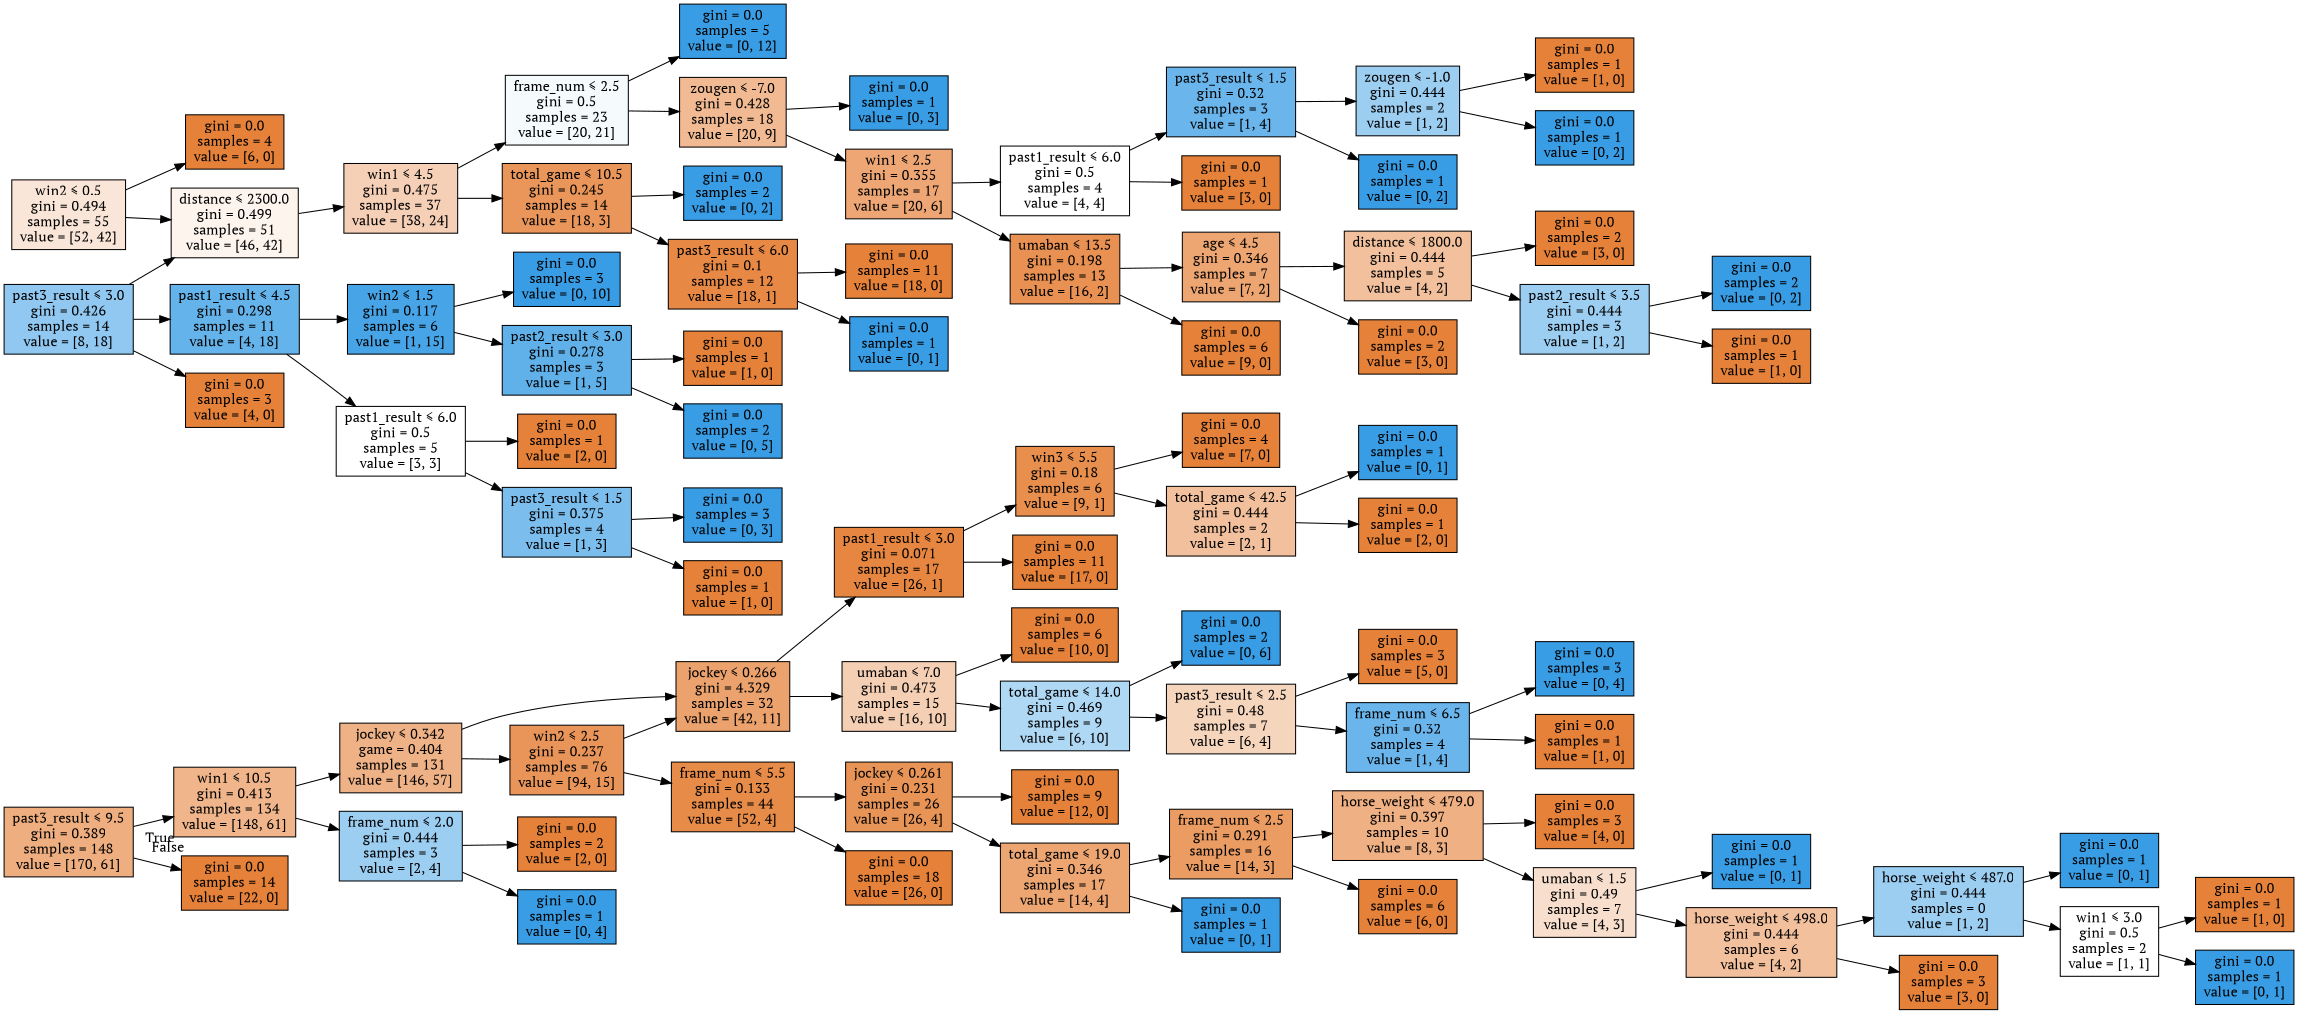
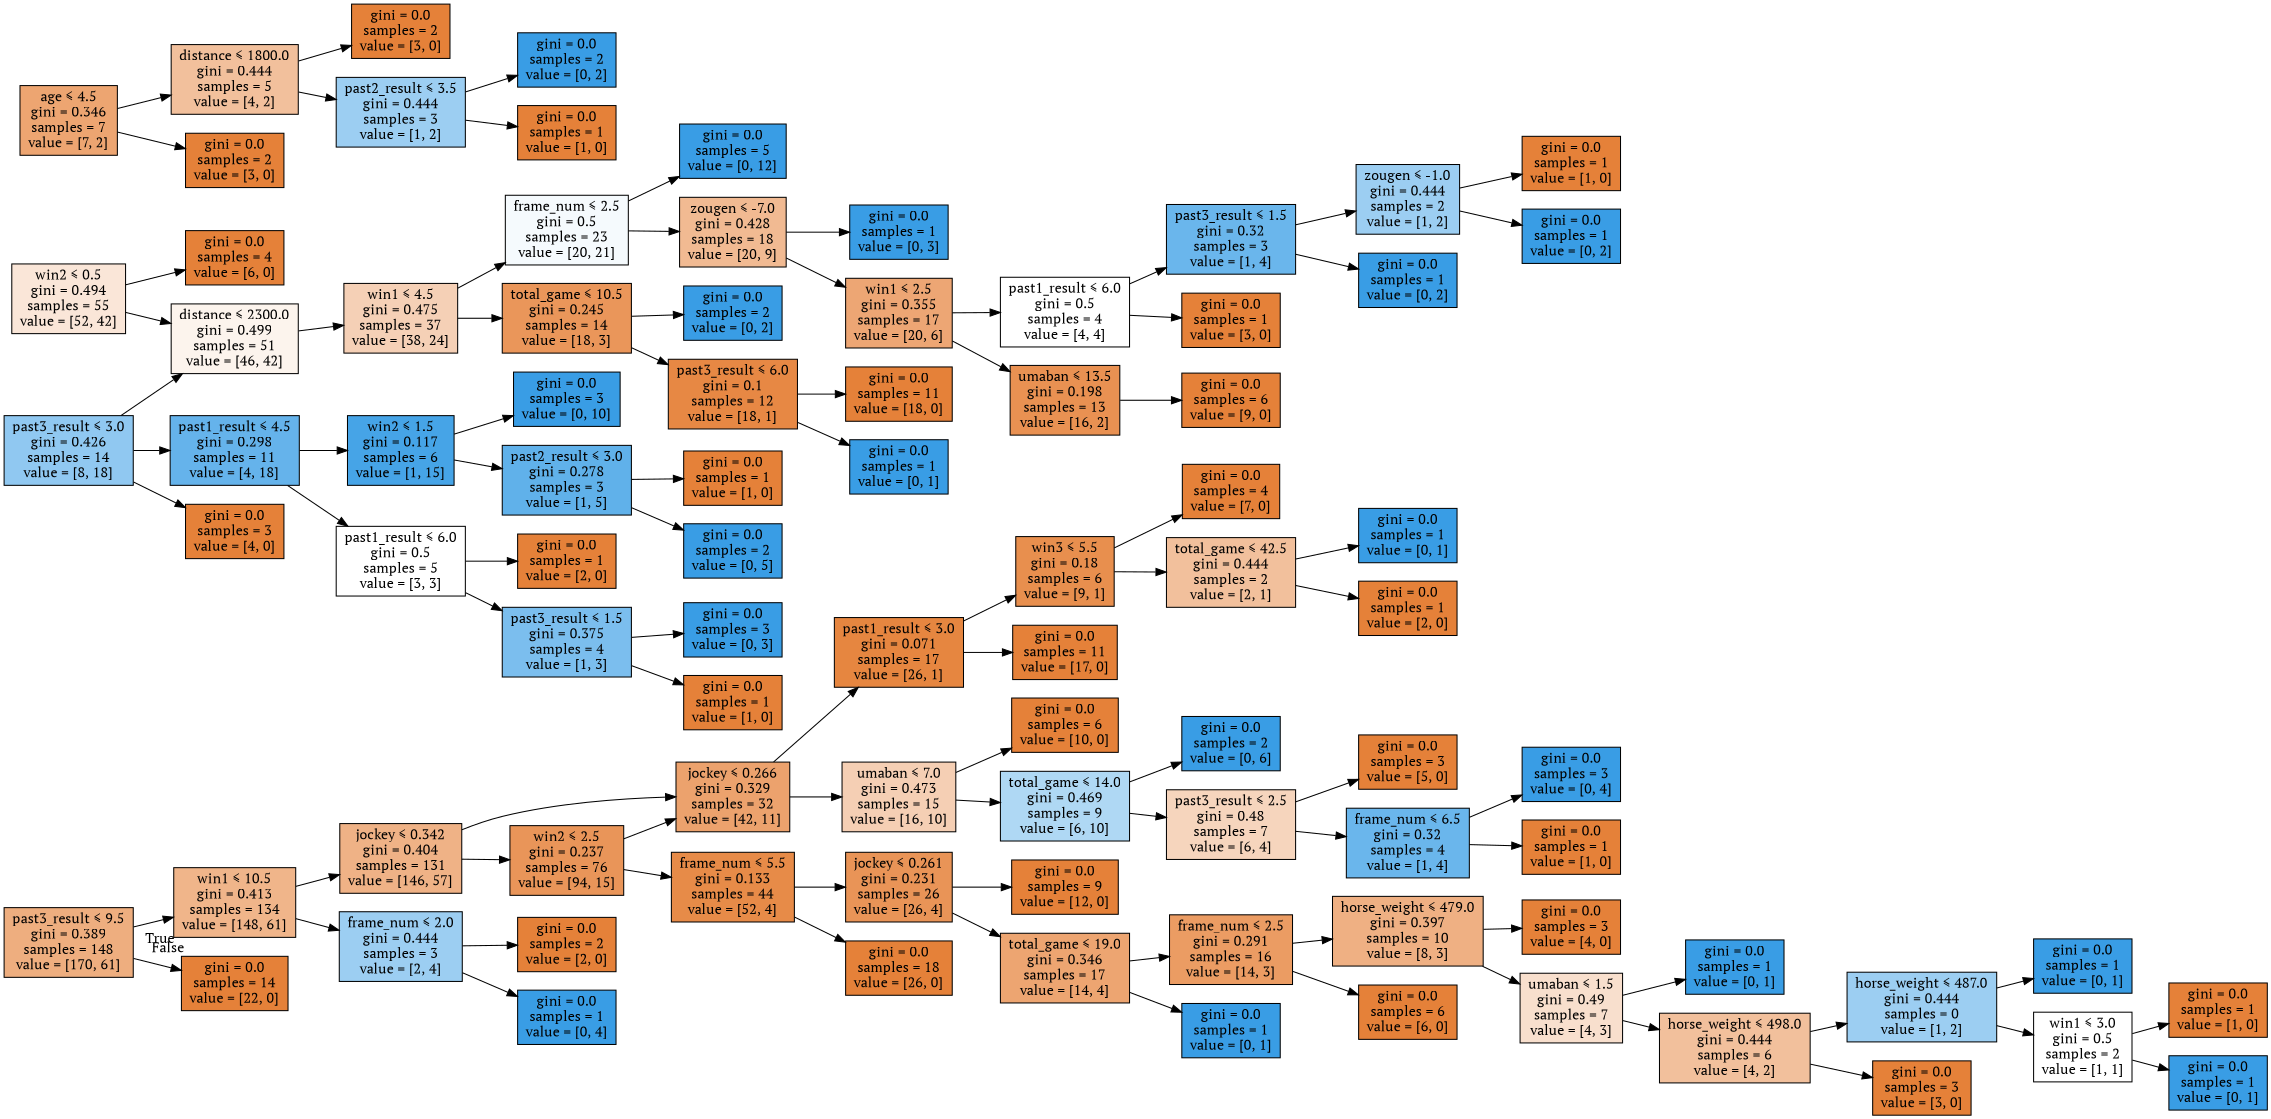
(1146, 268) -> none
(733, 688) -> (733, 789)
(401, 750) -> (401, 850)
